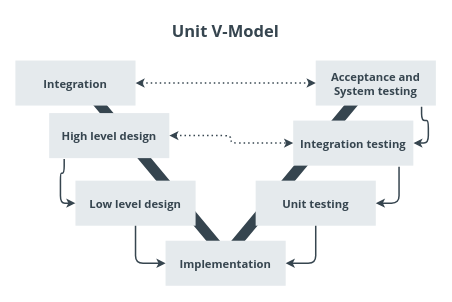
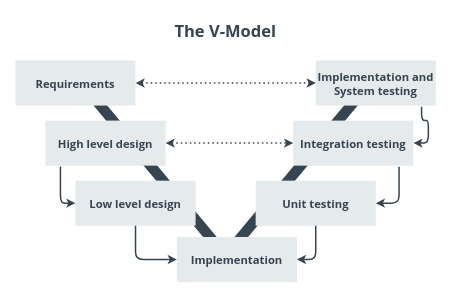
(225, 30) -> (225, 30)
(75, 83) -> (75, 83)
(375, 83) -> (375, 83)
(109, 135) -> (105, 143)
(225, 263) -> (237, 259)
